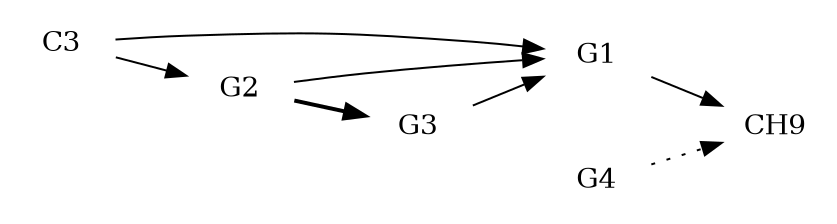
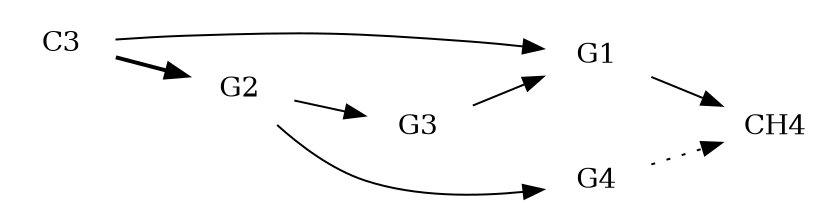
(141, 64) -> (141, 64)
(408, 69) -> (392, 187)
(320, 106) -> (320, 106)
(775, 127) -> (775, 127)
